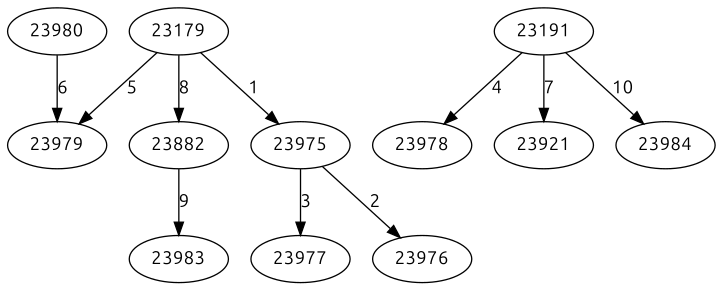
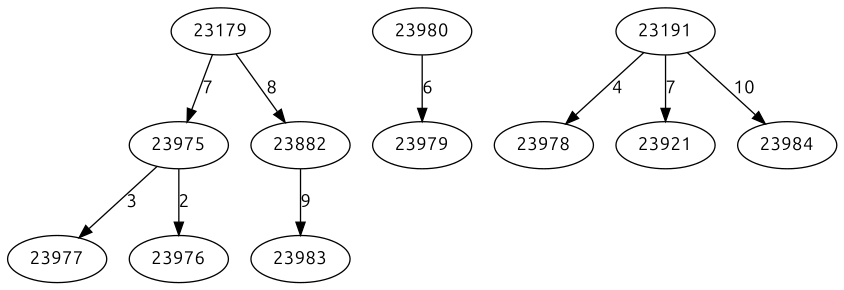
(123, 84) -> none
(254, 88) -> (208, 88)
